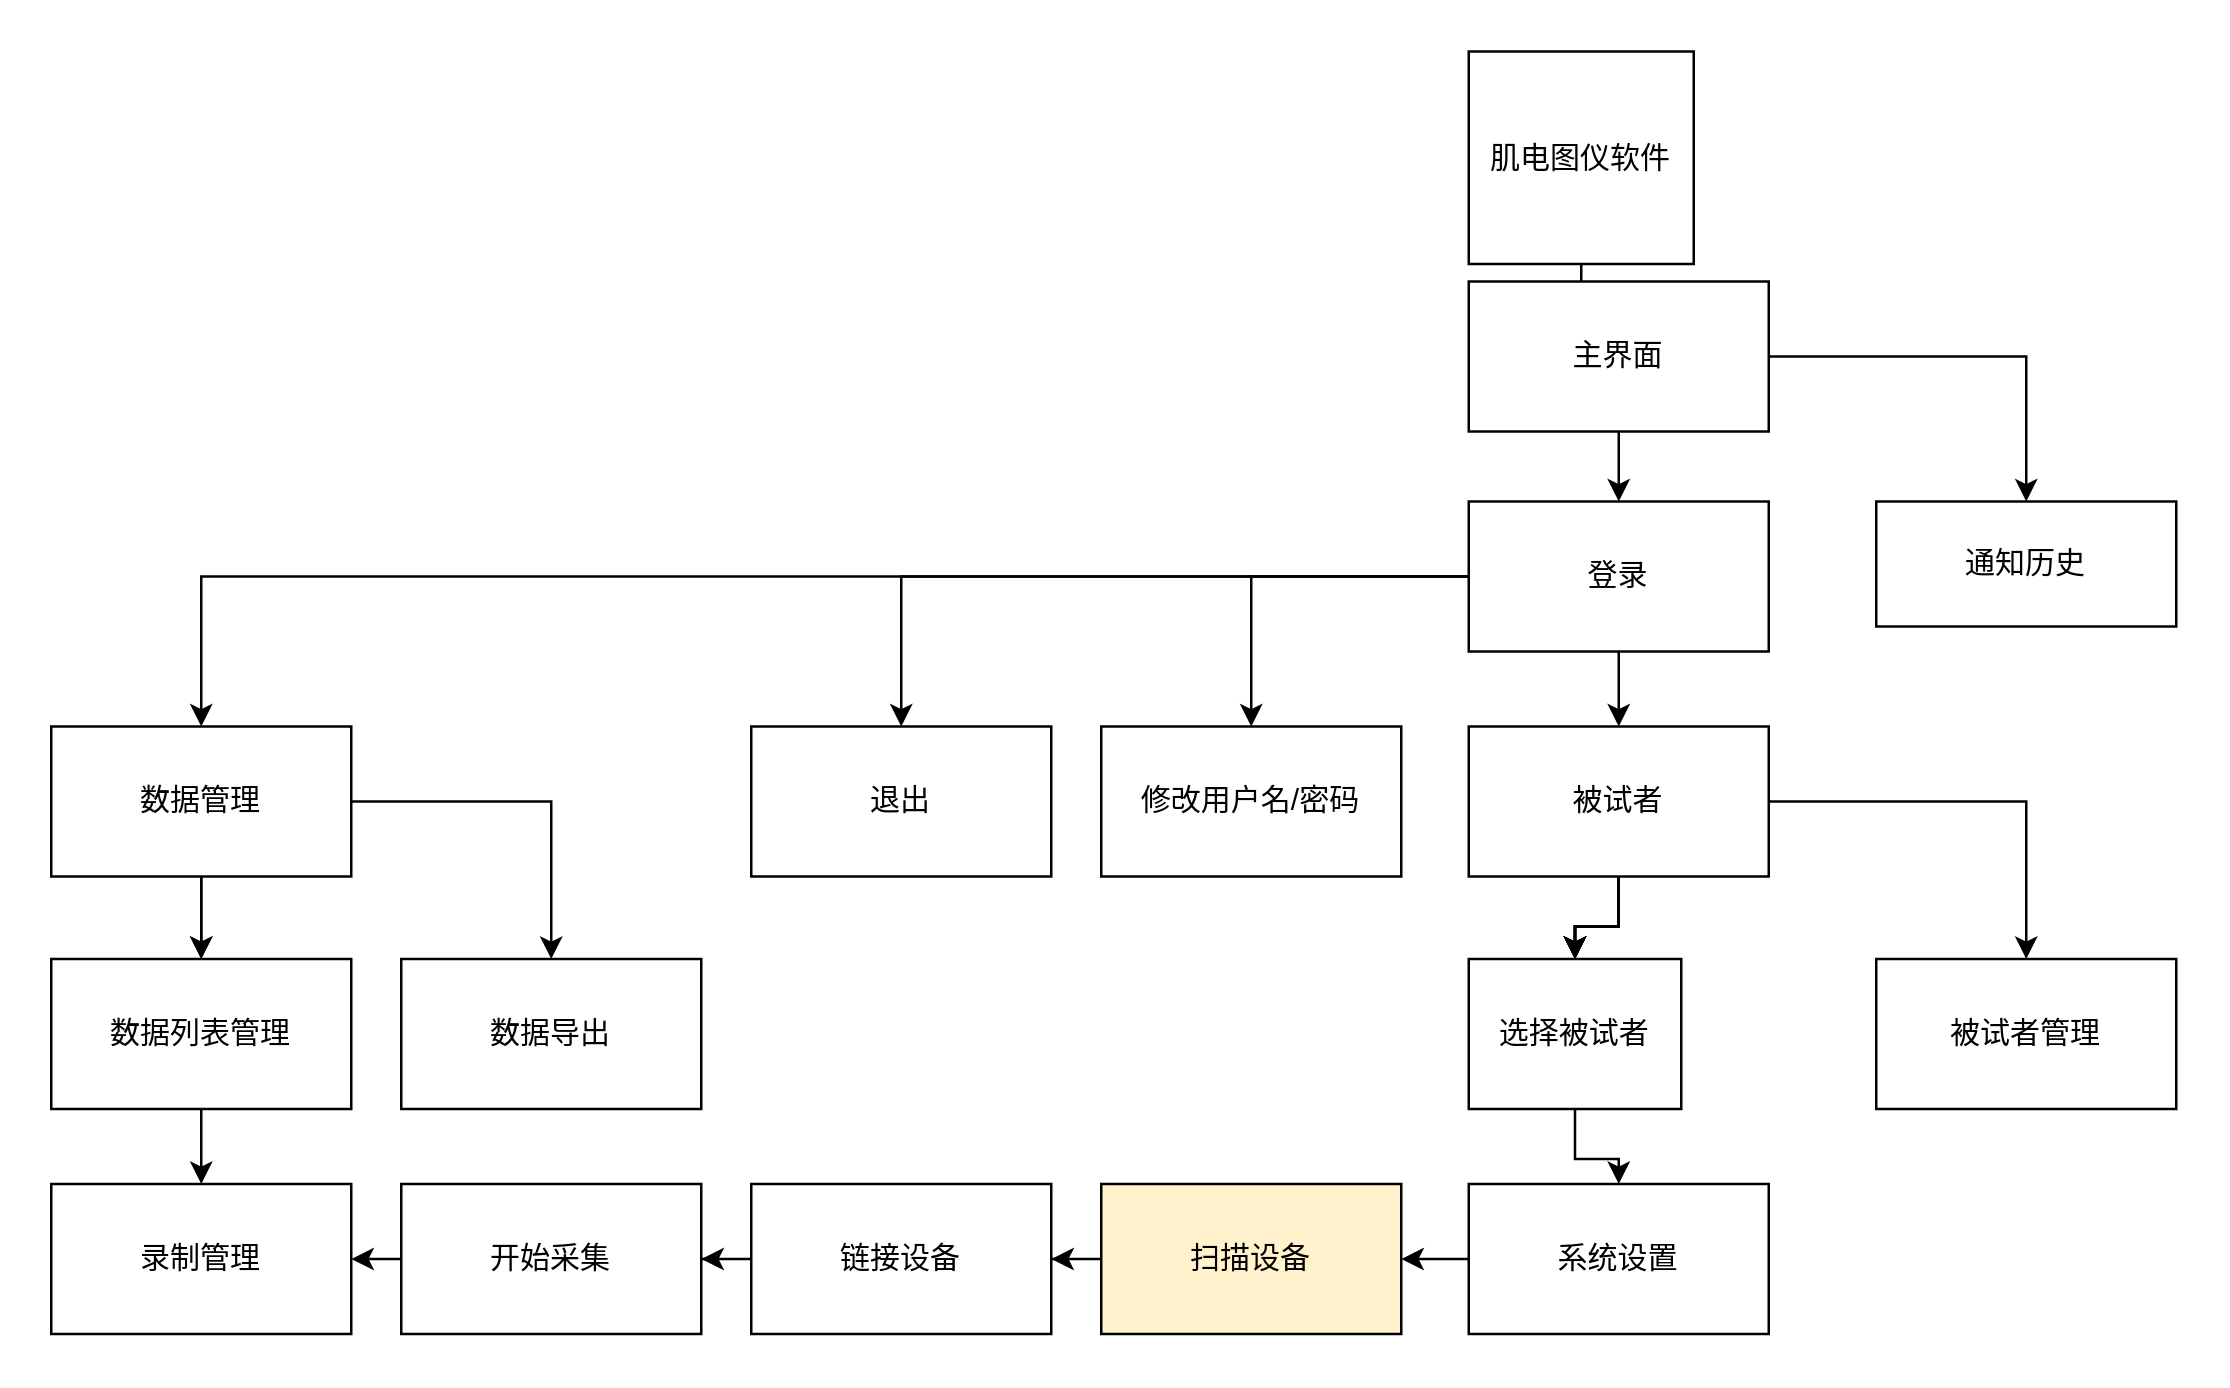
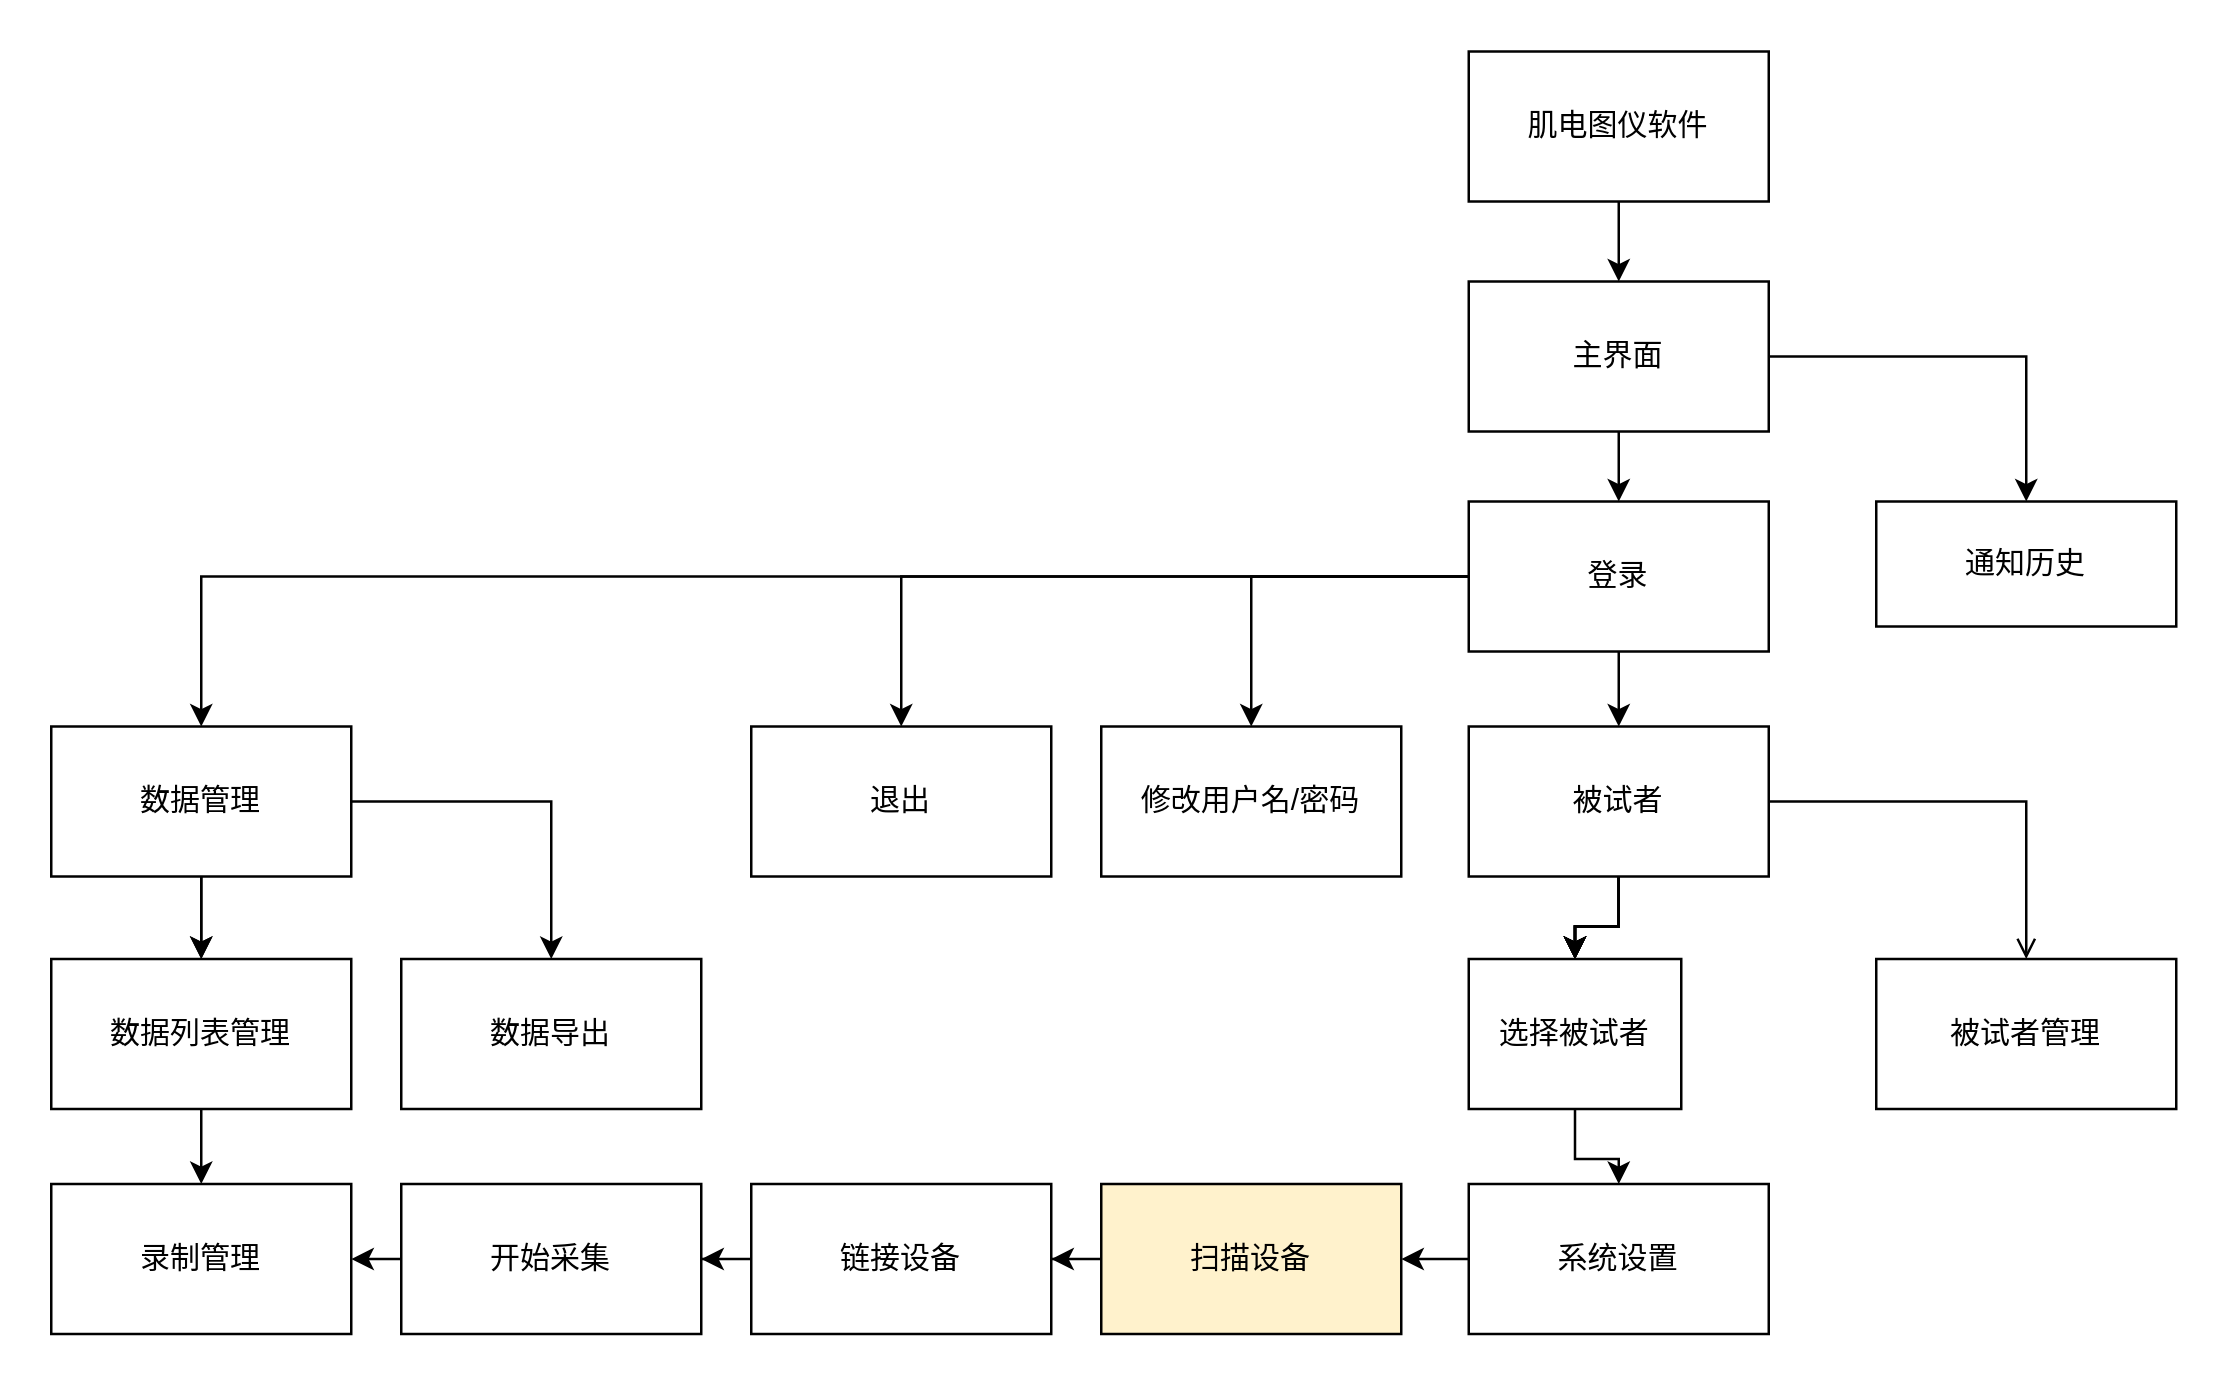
(1581, 158) -> (1619, 126)
(2026, 941) -> (2026, 945)
